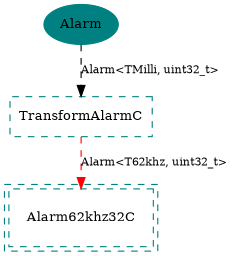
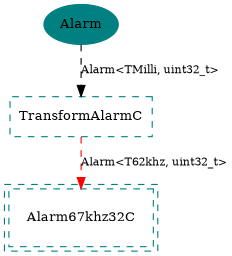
(81, 218) -> (81, 218)
